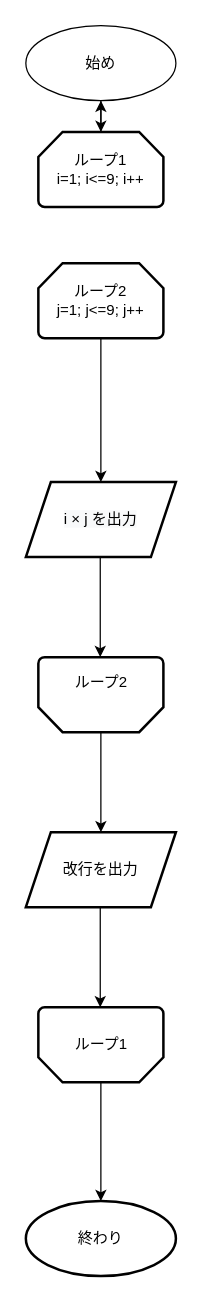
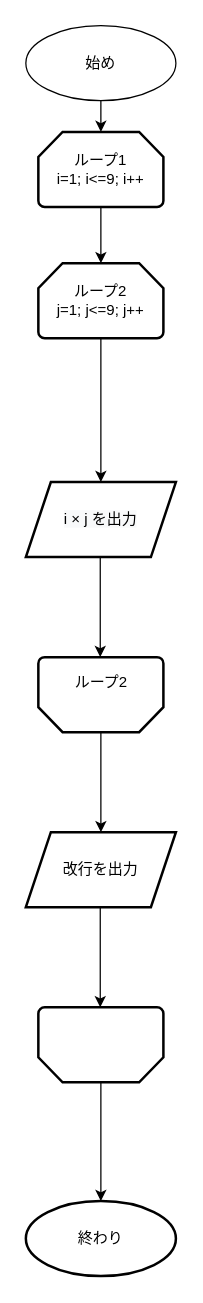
(101, 130) -> (101, 231)
(101, 1044) -> none
